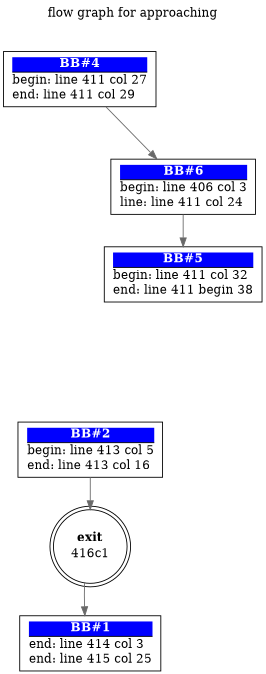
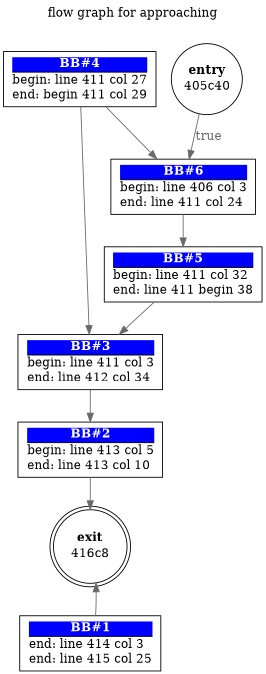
none -> (207, 79)
(74, 95) -> (80, 95)
(182, 203) -> (182, 203)
none -> (90, 362)
(89, 465) -> (89, 465)
(90, 554) -> (90, 554)
(84, 595) -> (96, 604)
